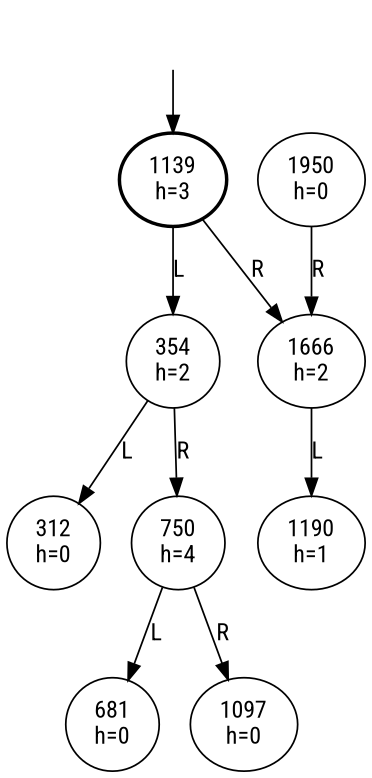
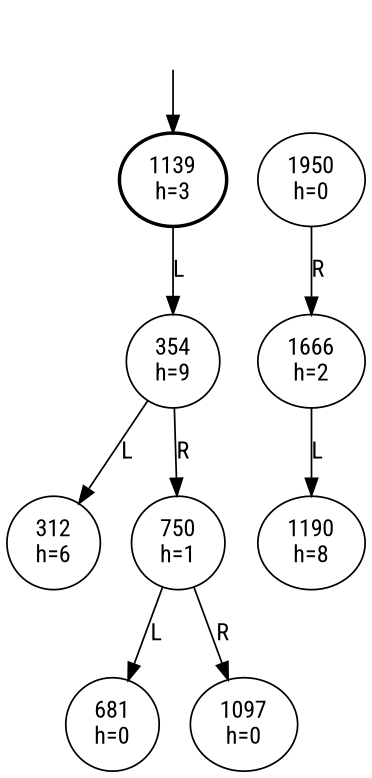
(237, 263) -> none
(173, 361) -> (173, 361)
(54, 543) -> (54, 543)
(178, 543) -> (178, 543)
(312, 543) -> (312, 543)
